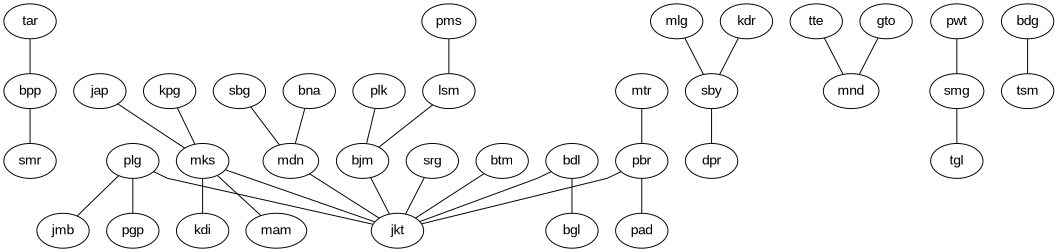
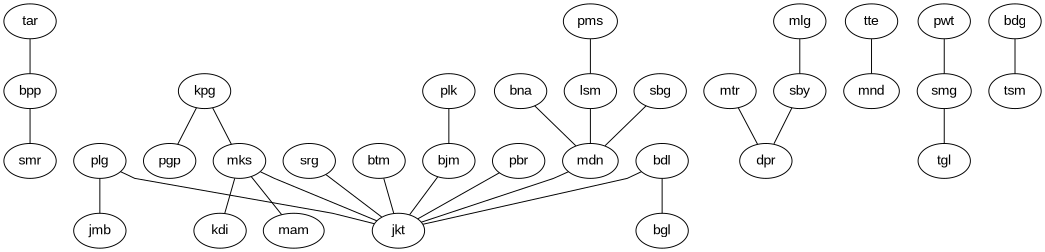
(746, 21) -> none
(886, 21) -> none
(100, 91) -> none
(406, 126) -> (590, 126)
(642, 126) -> (748, 126)
(133, 196) -> (187, 126)
(642, 231) -> none
